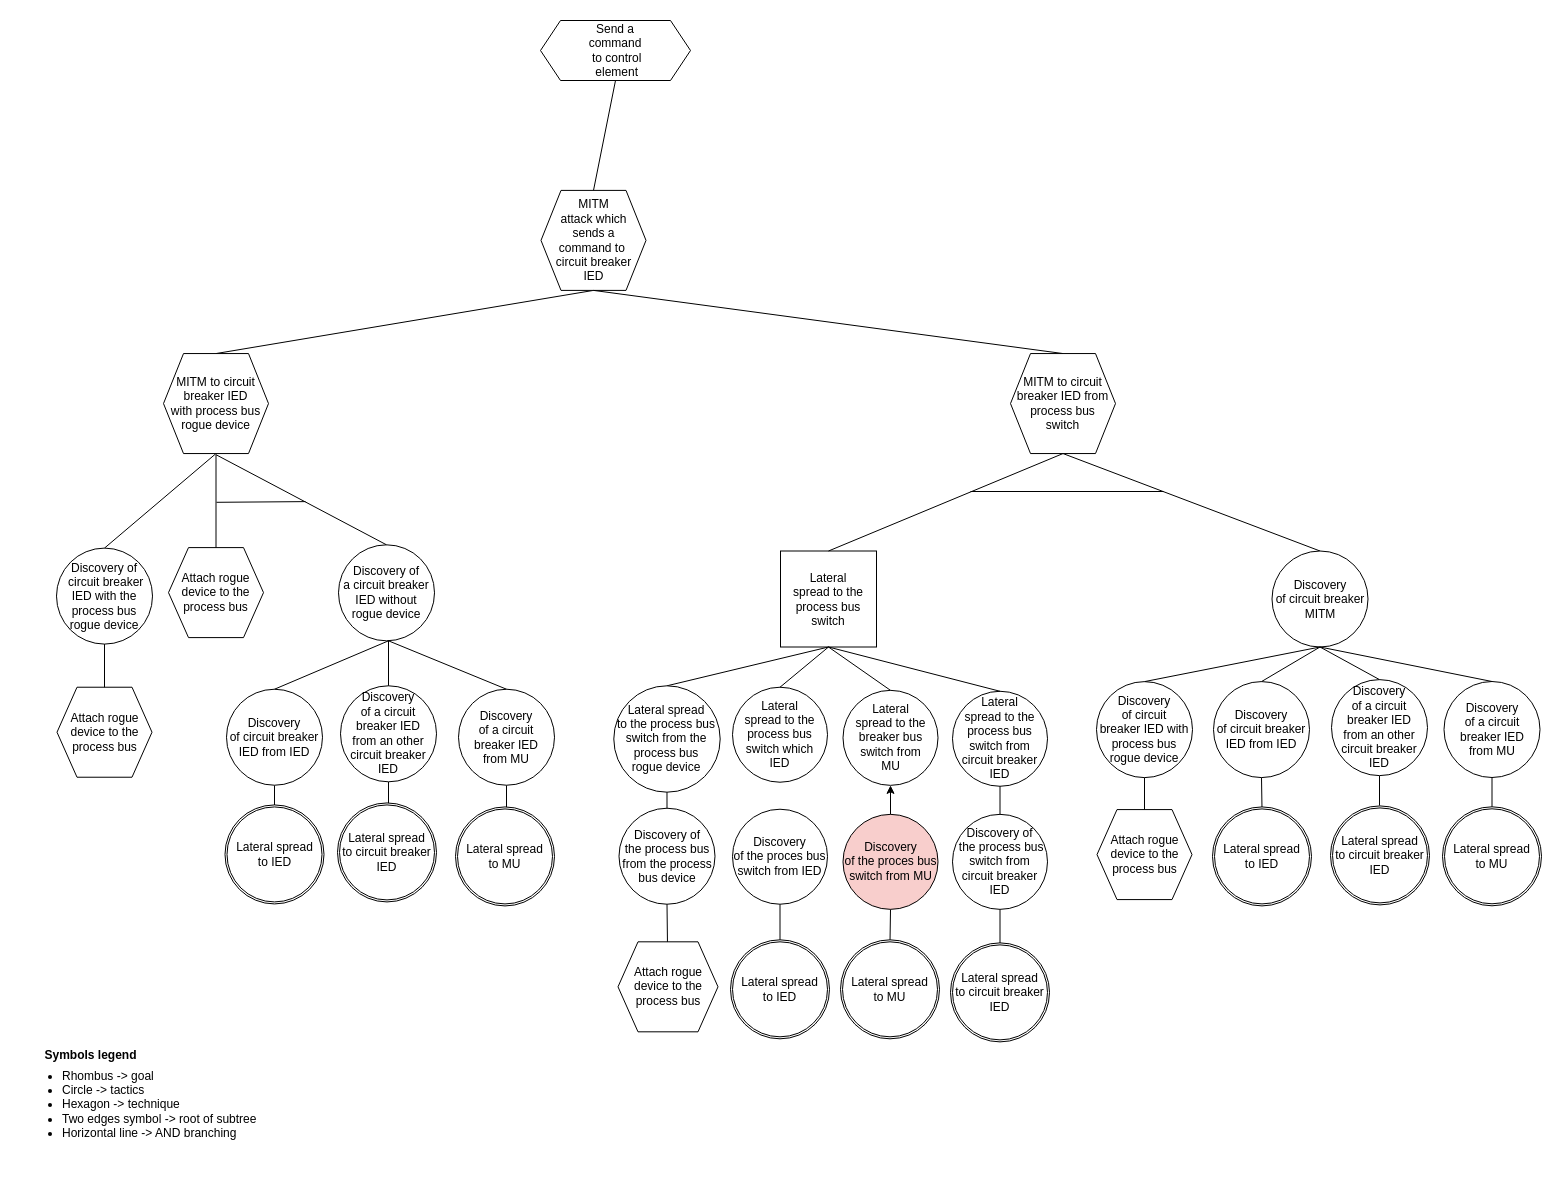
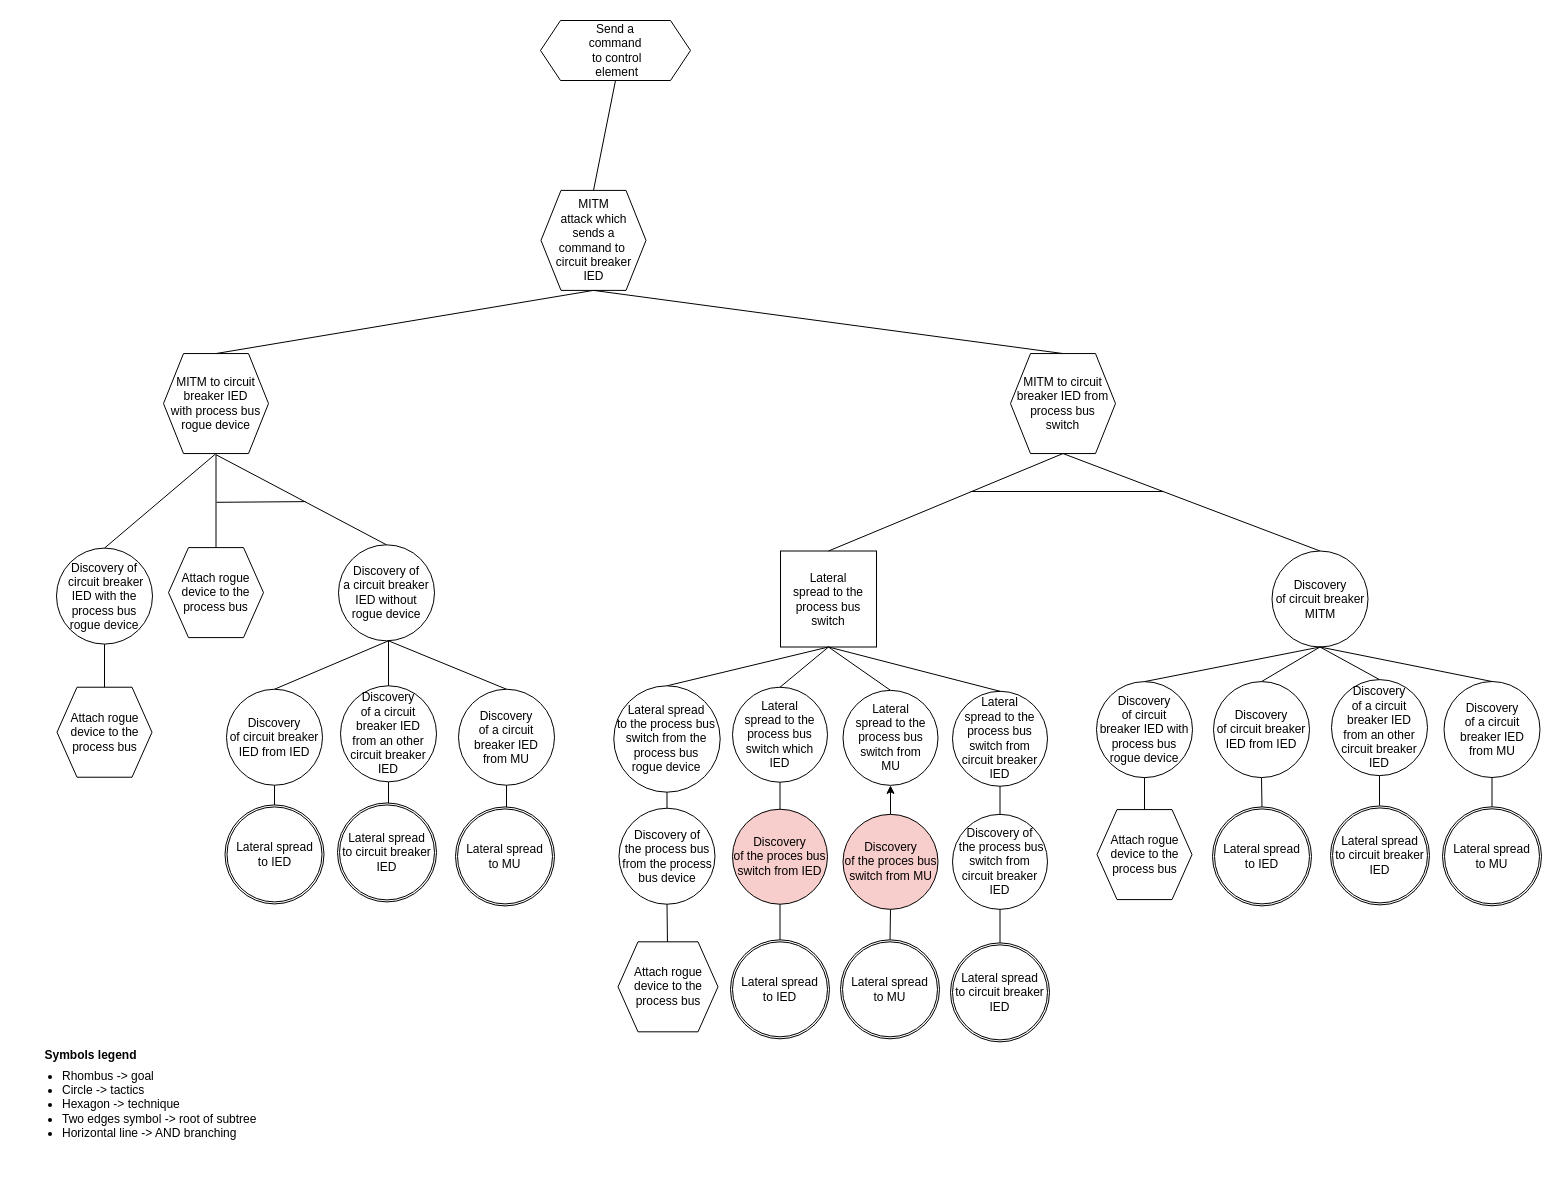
(891, 738) -> (891, 738)
none -> (780, 796)
(780, 857) -> (780, 857)
